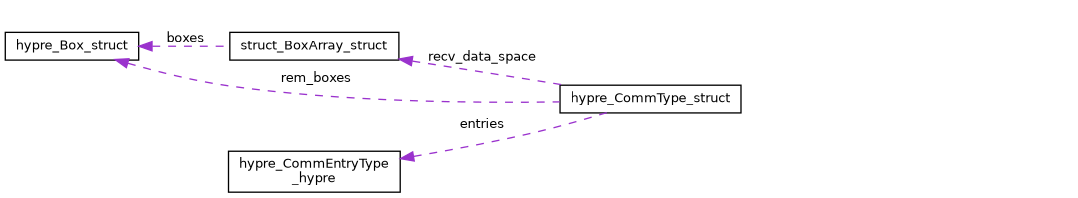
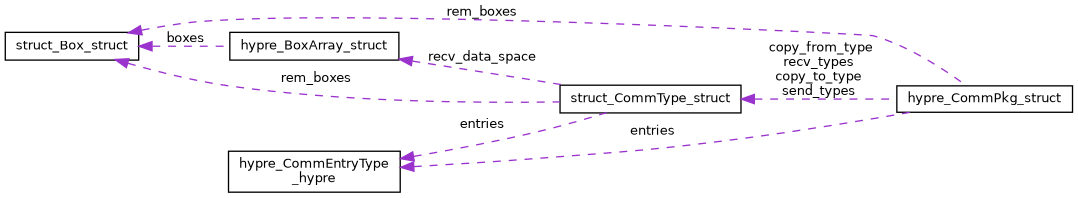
(72, 46) -> (72, 46)
(314, 46) -> (314, 46)
(651, 99) -> (651, 99)
none -> (985, 99)
